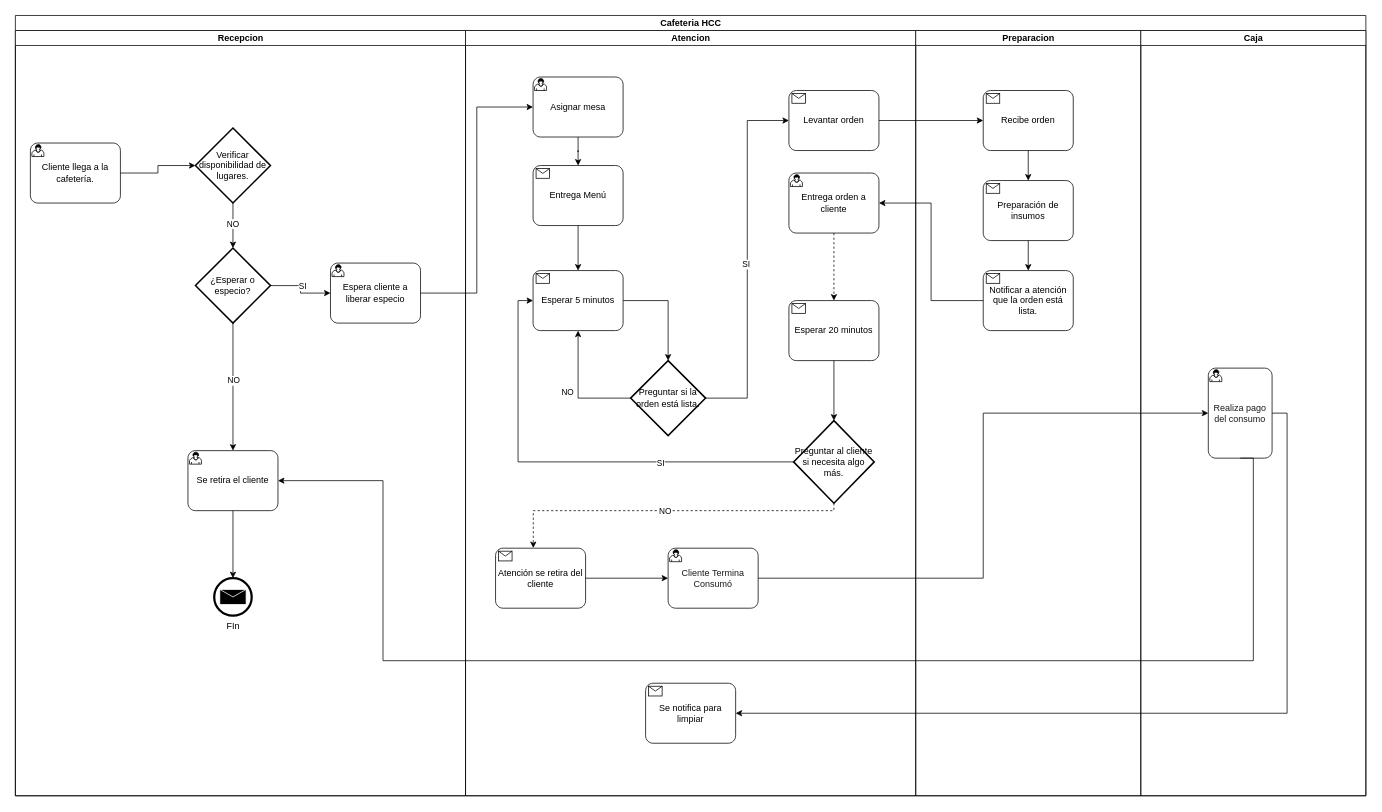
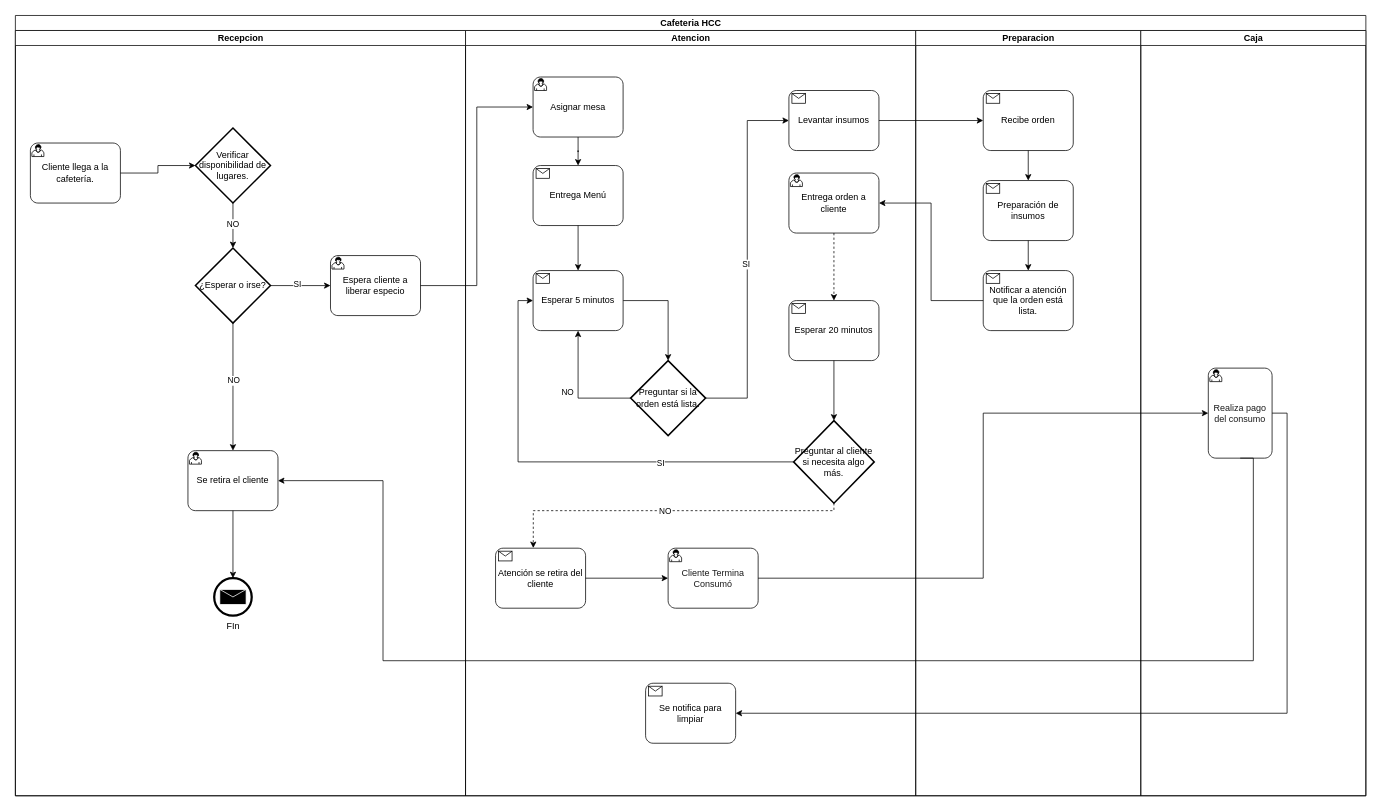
(834, 120) -> (834, 120)
(233, 285) -> (233, 285)
(375, 293) -> (375, 285)
